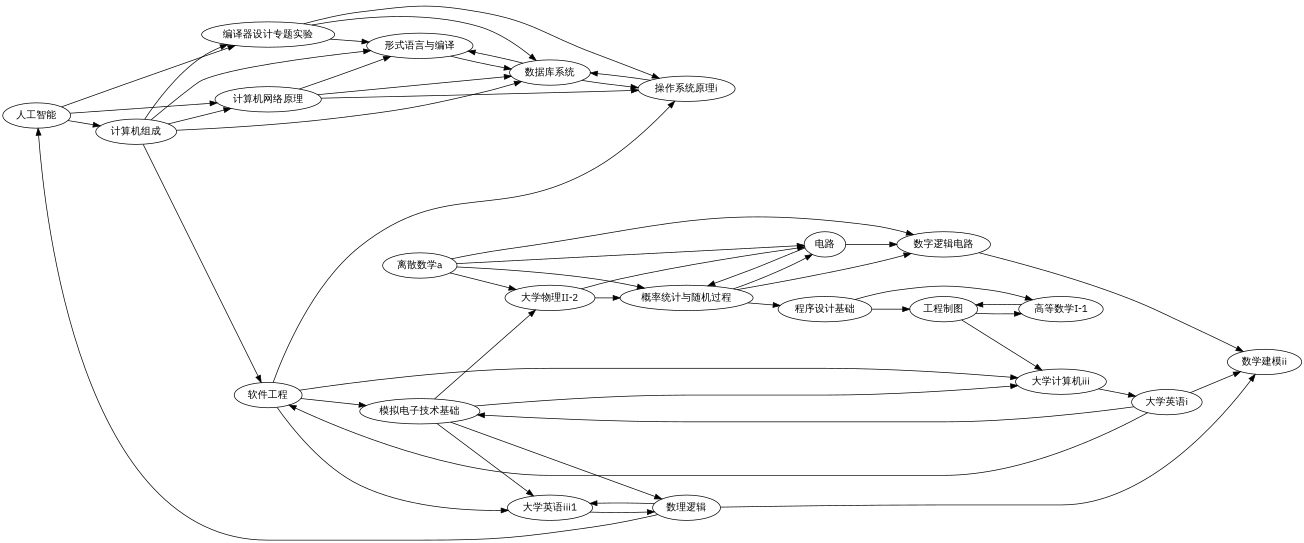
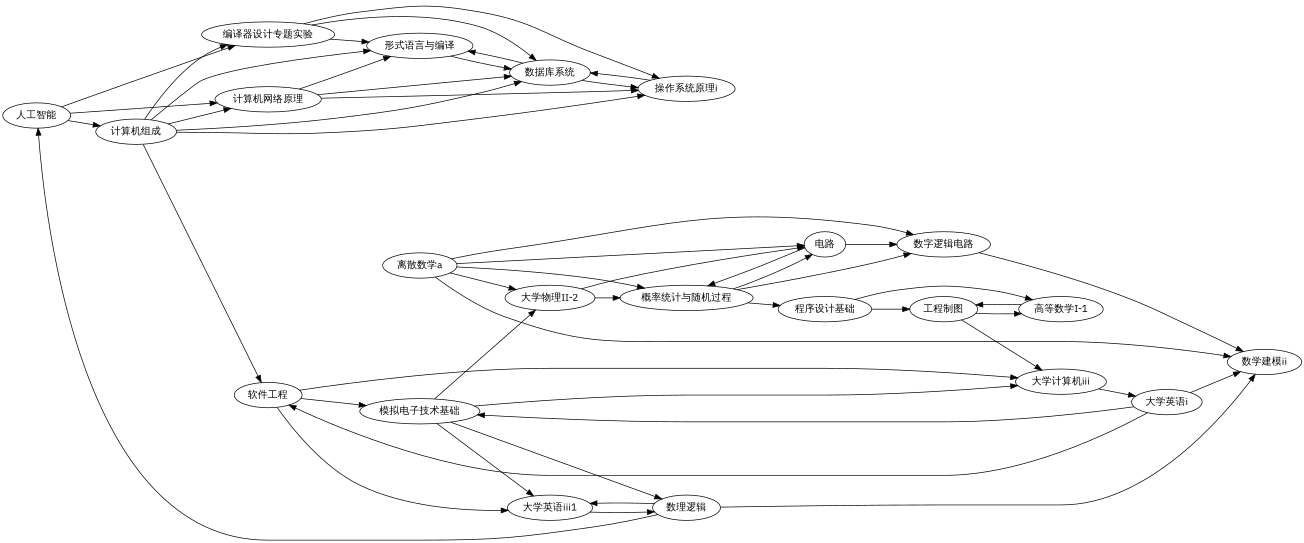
(443, 207) -> (408, 127)
none -> (823, 342)
